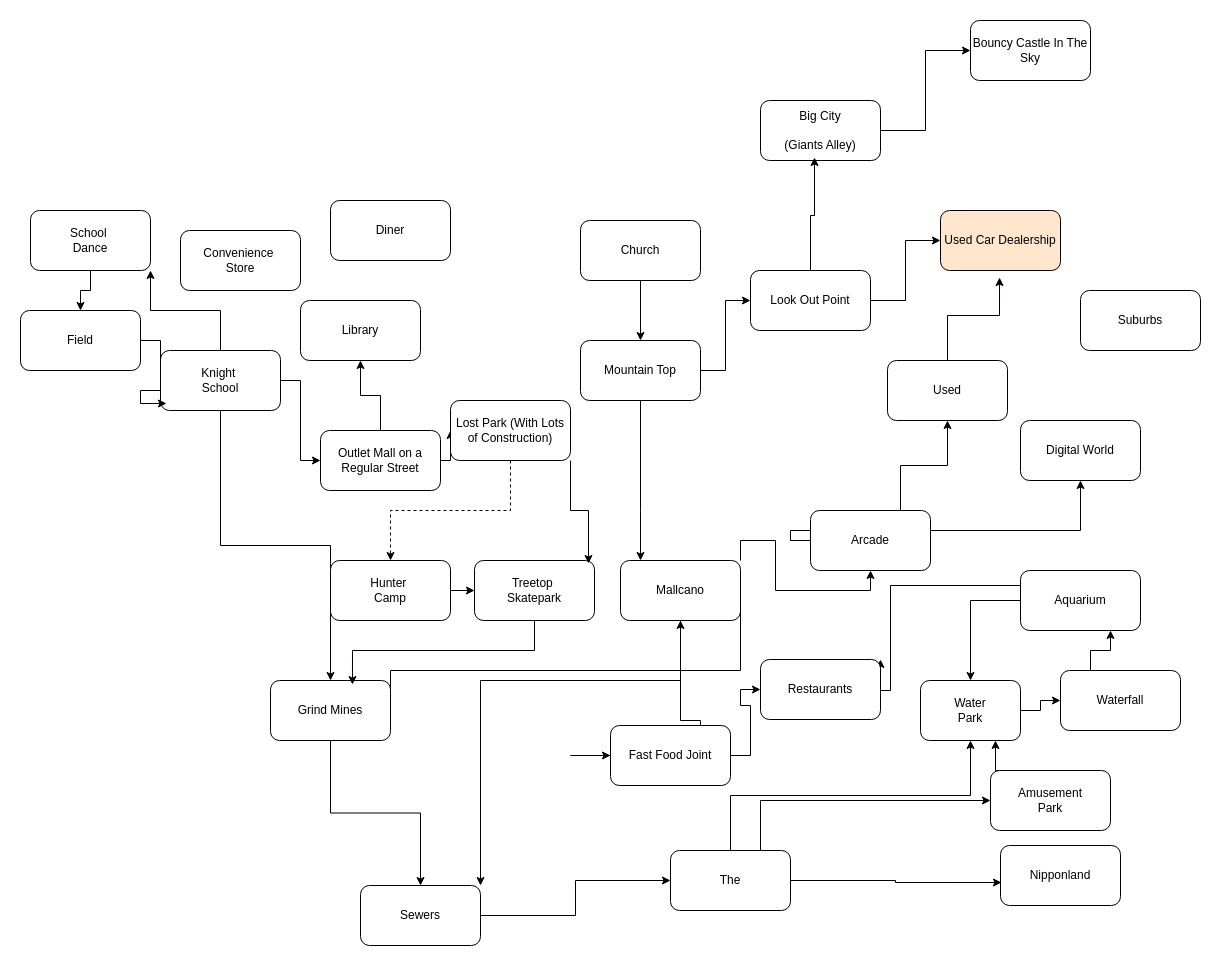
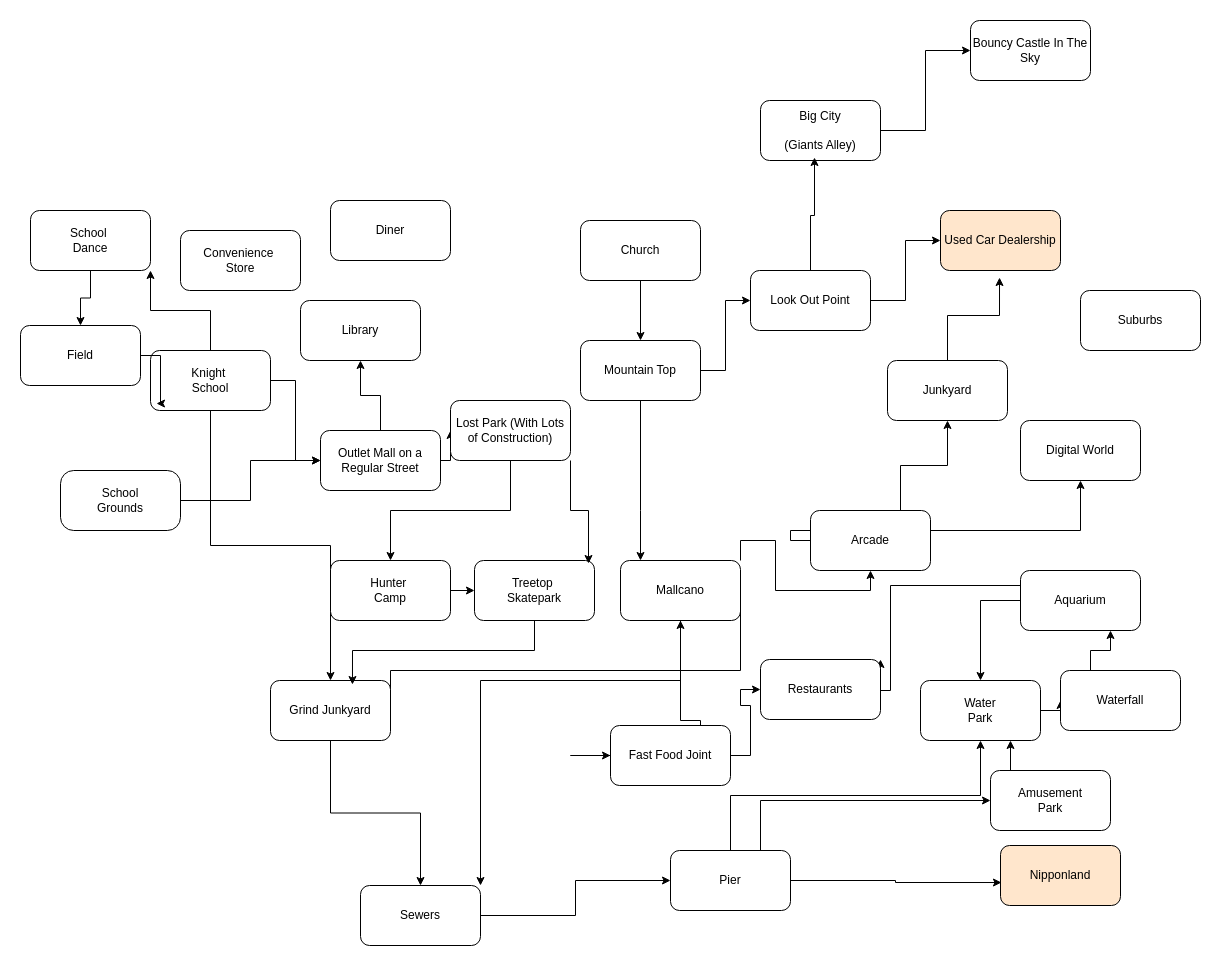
(81, 341) -> (81, 356)
(221, 381) -> (211, 381)
(948, 391) -> (948, 391)
none -> (251, 495)
none -> (121, 501)
(455, 511) -> (455, 511)
(331, 711) -> (331, 711)
(971, 711) -> (981, 711)
(1061, 876) -> (1061, 876)
(731, 881) -> (731, 881)
